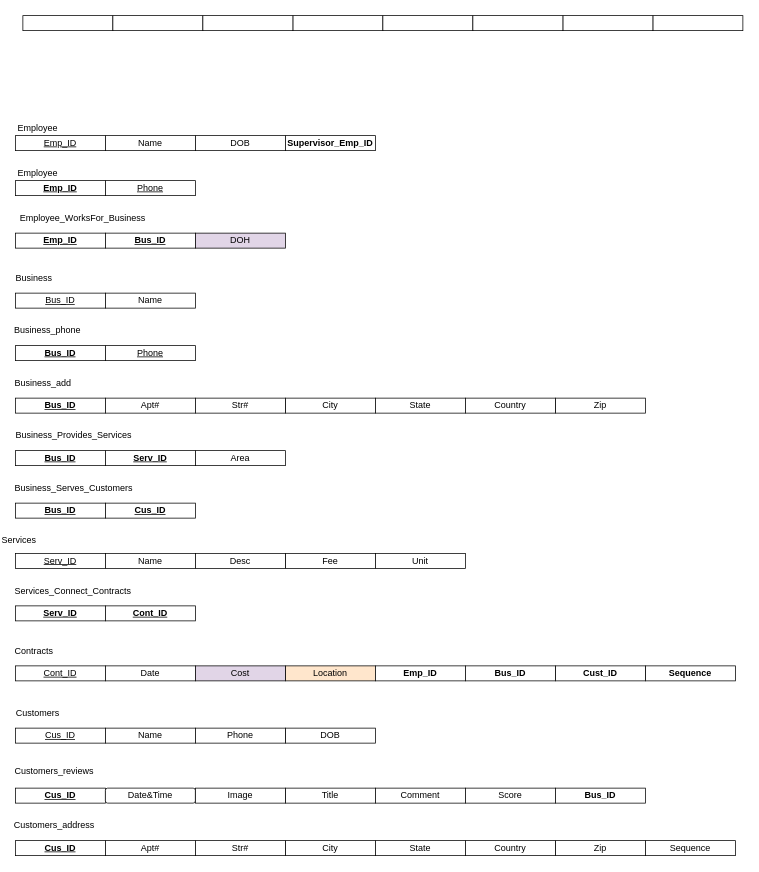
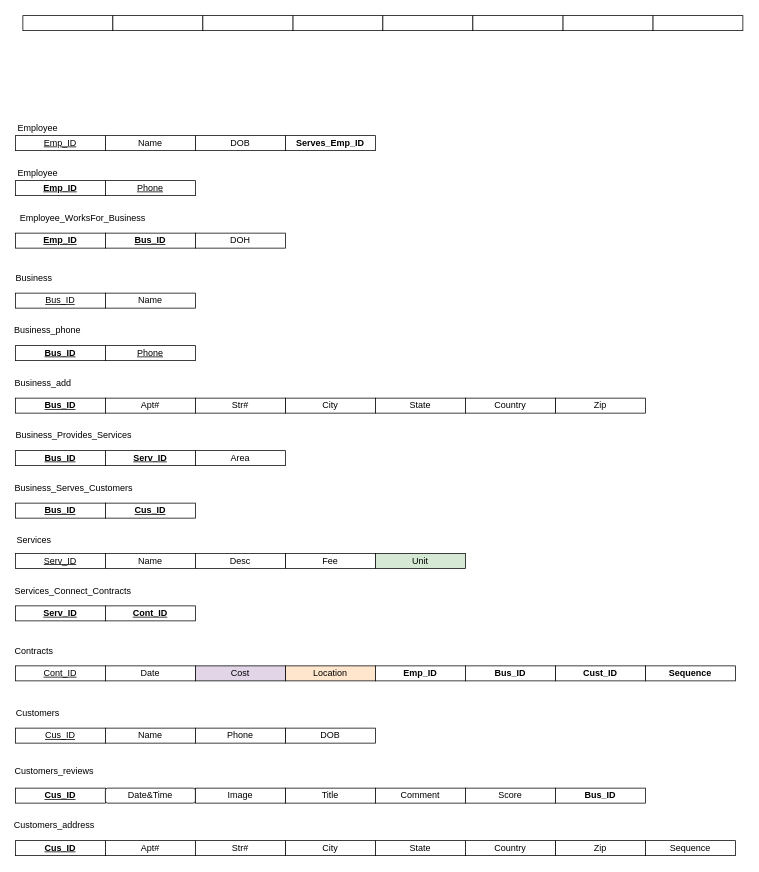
(330, 143) -> (330, 143)
(240, 240) -> (240, 240)
(19, 540) -> (34, 540)
(420, 561) -> (420, 561)
